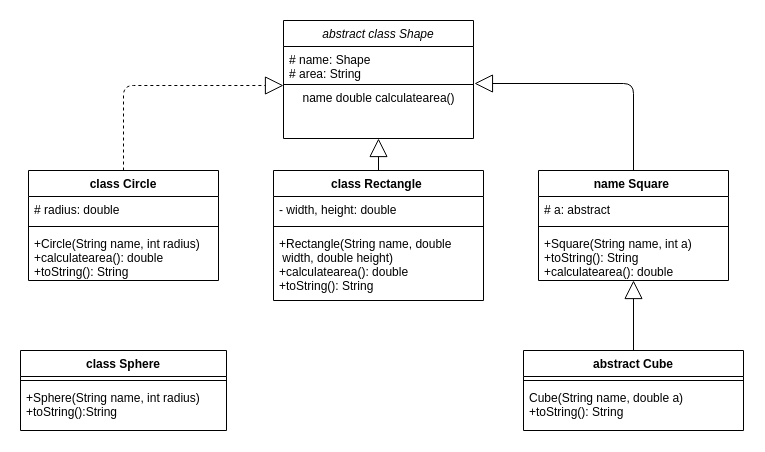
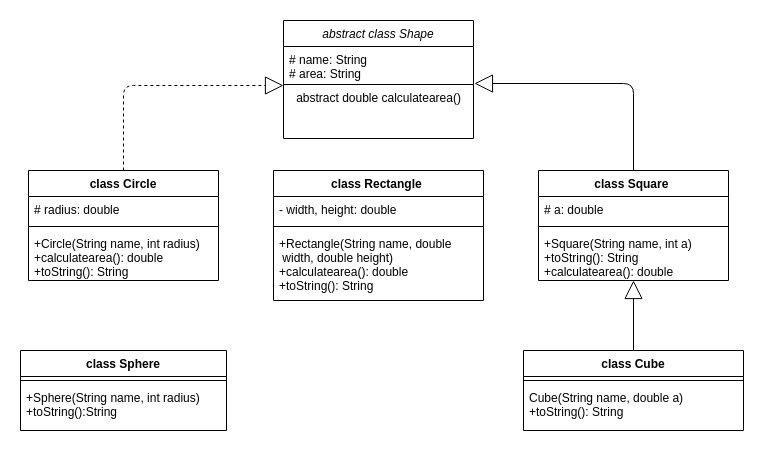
(328, 60) -> (330, 60)
(379, 99) -> (379, 99)
(379, 164) -> none
(633, 184) -> (633, 184)
(583, 210) -> (575, 210)
(633, 364) -> (633, 364)
